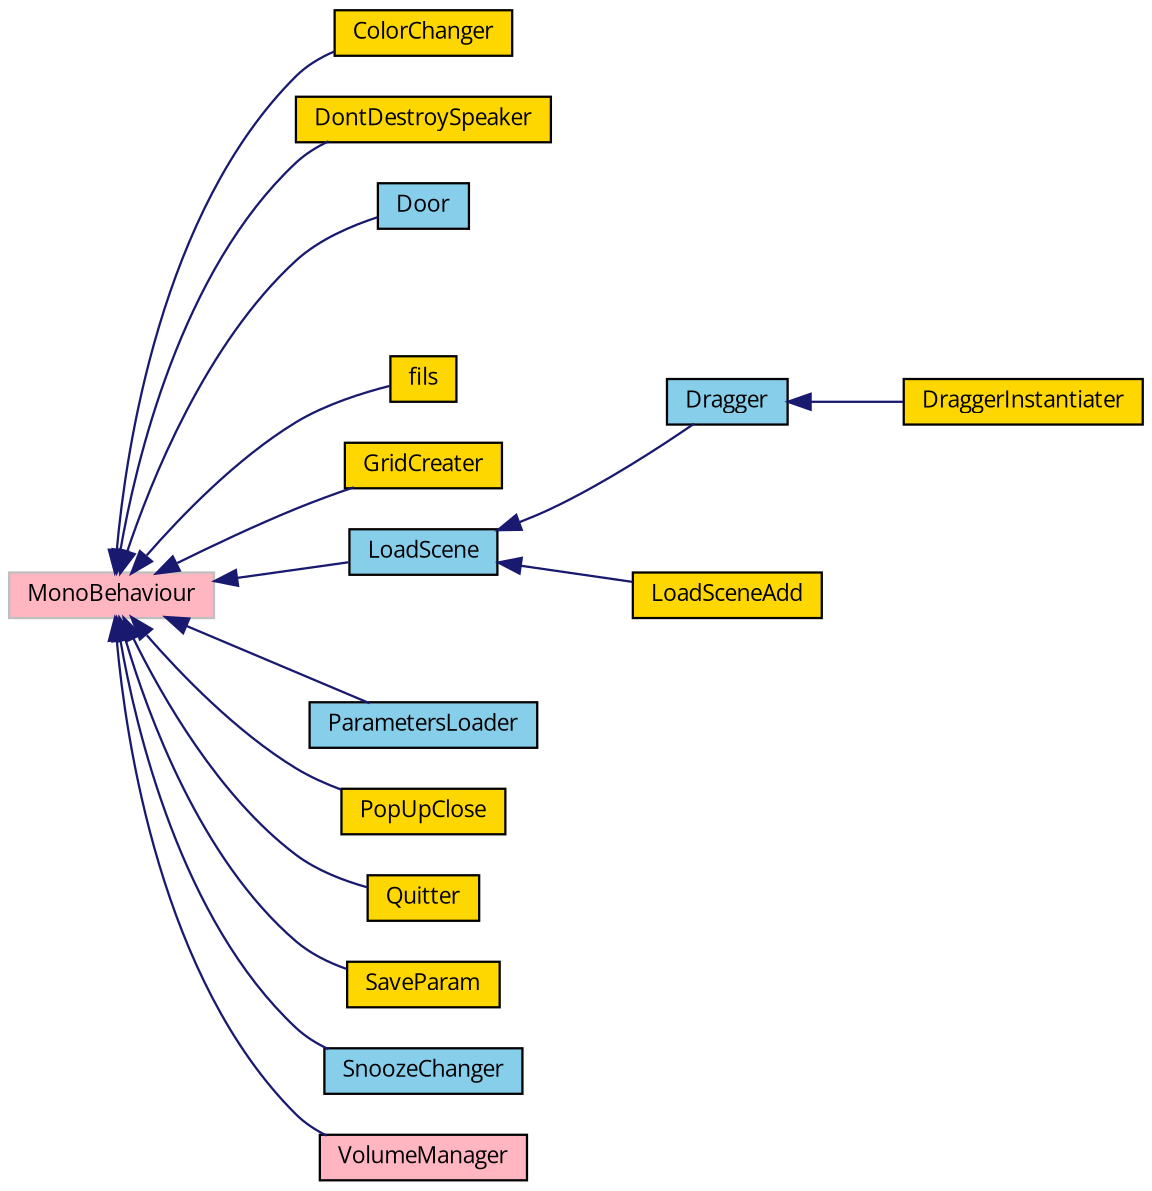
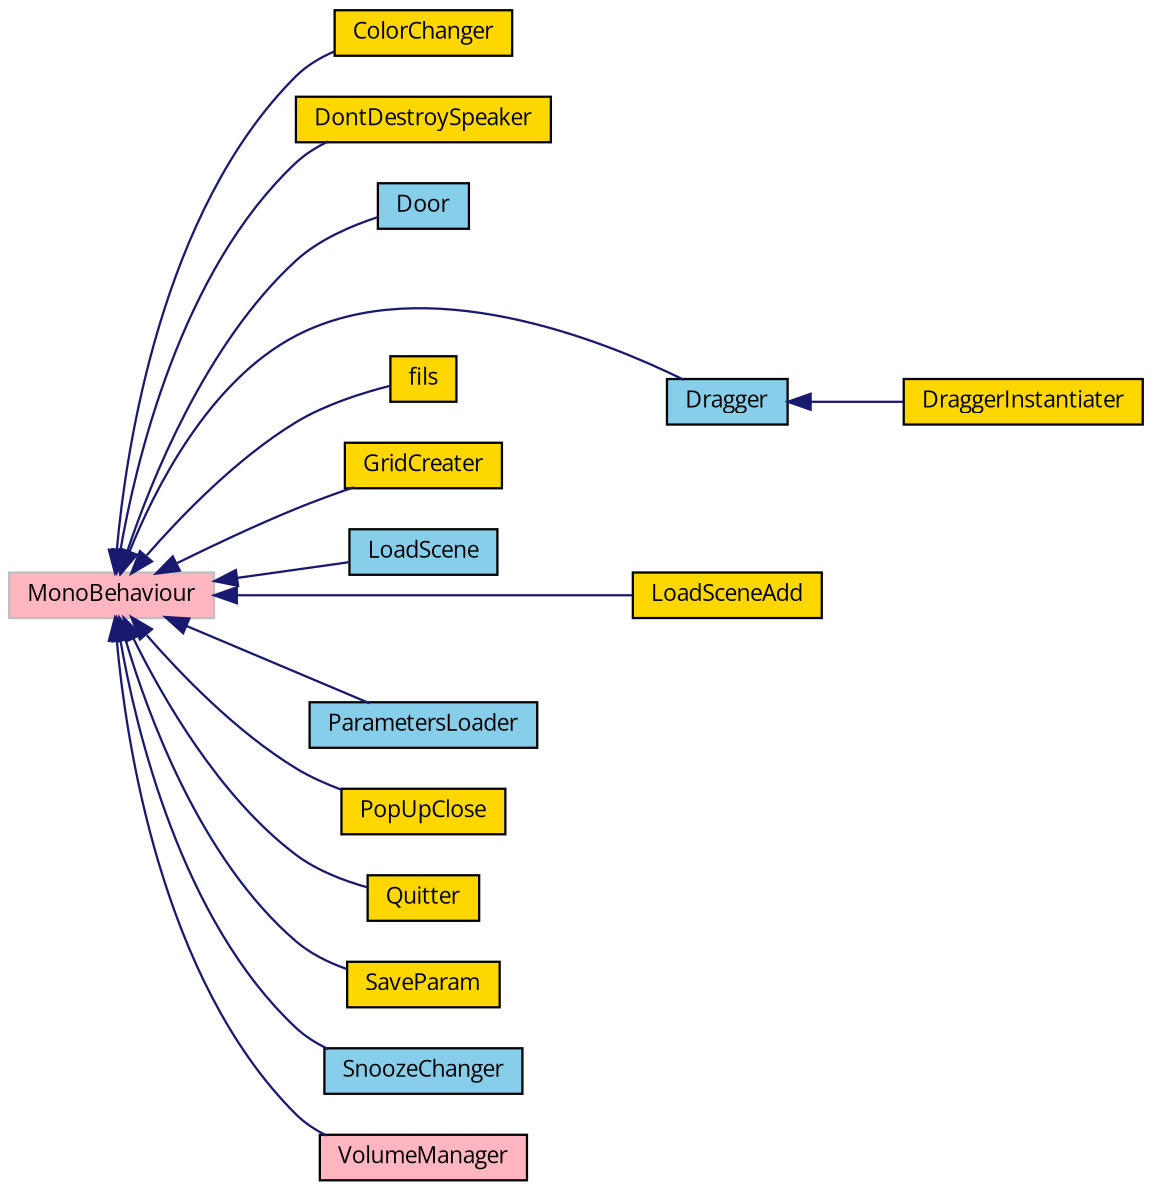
(609, 478) -> (355, 315)
(577, 574) -> (435, 595)
